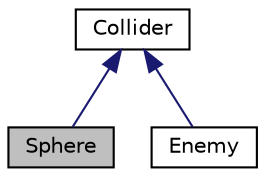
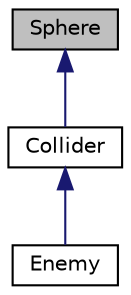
(91, 98) -> (65, 99)
